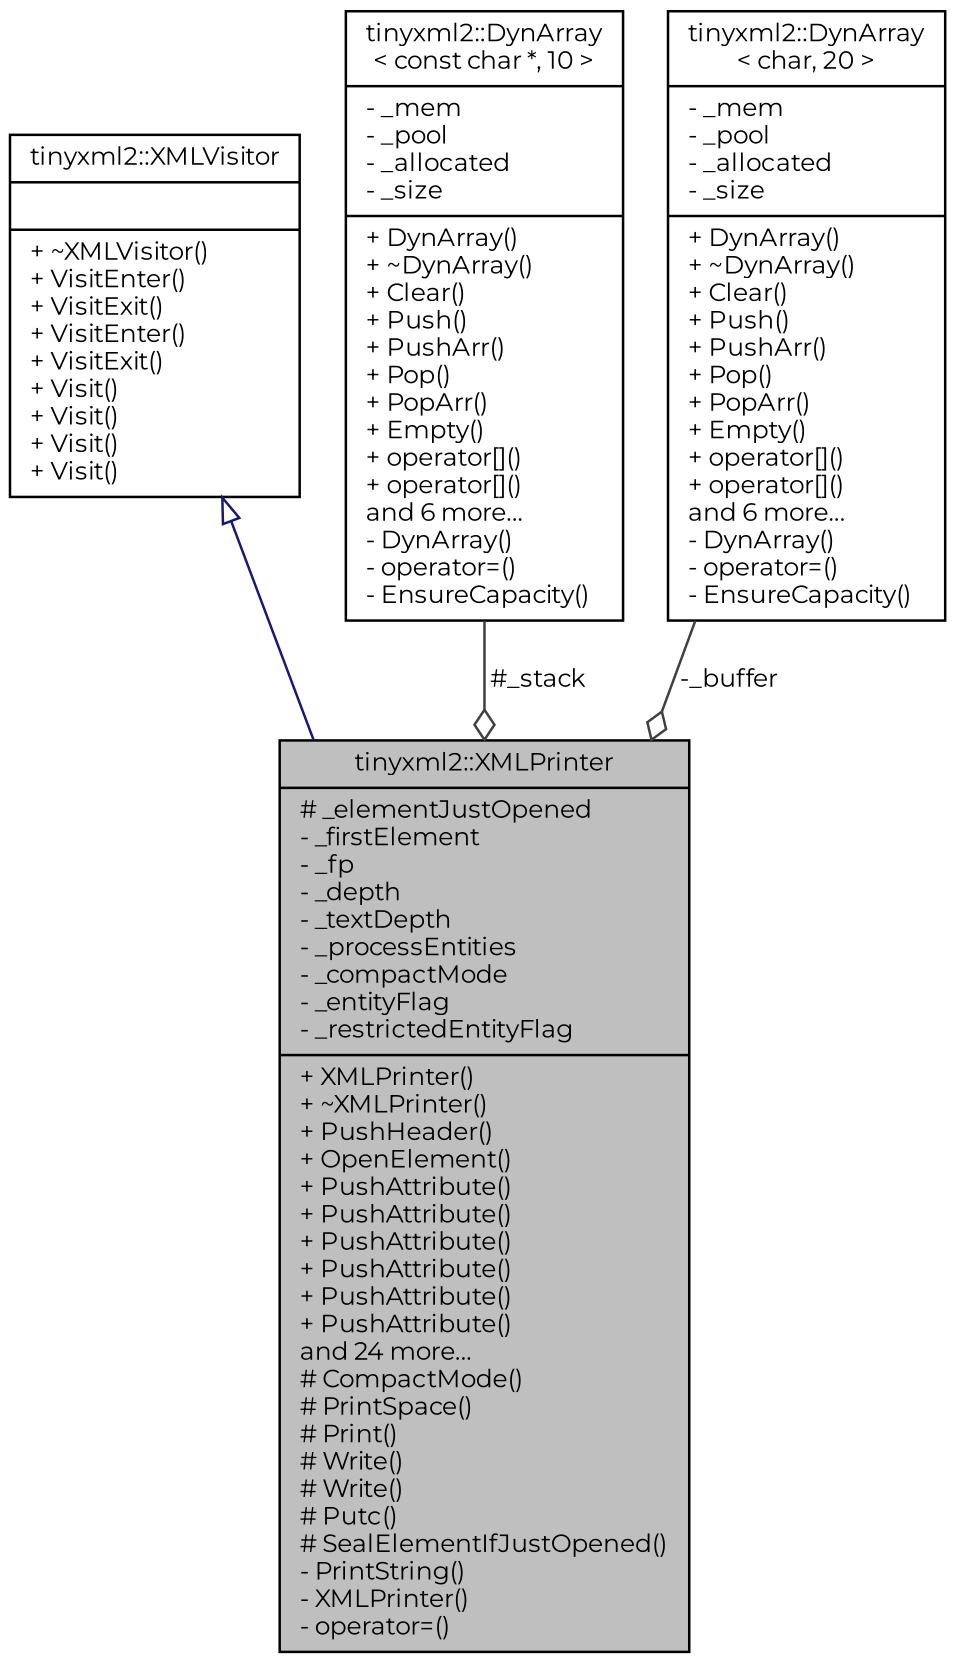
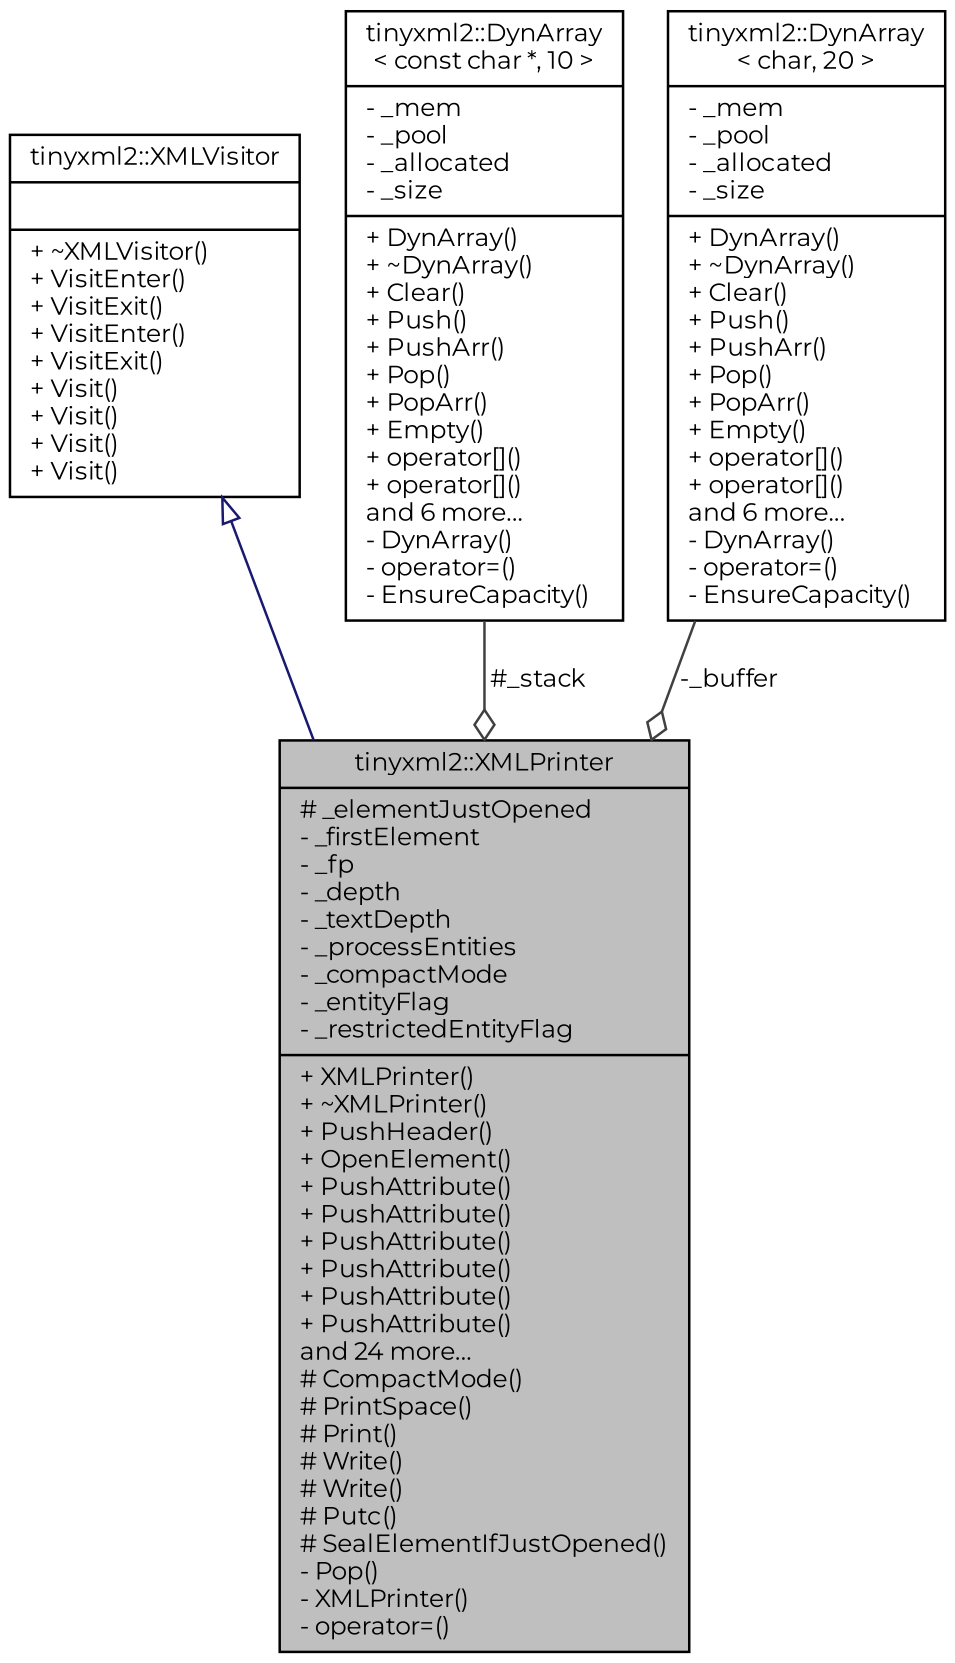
(383, 1572) -> (340, 1572)
